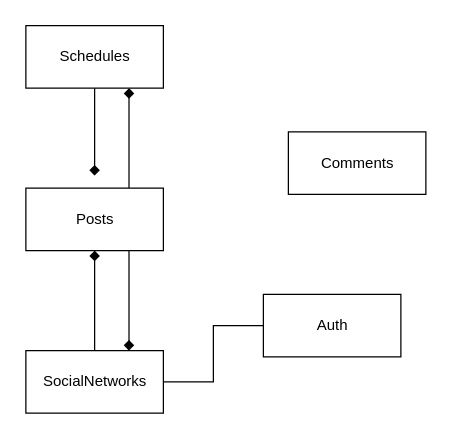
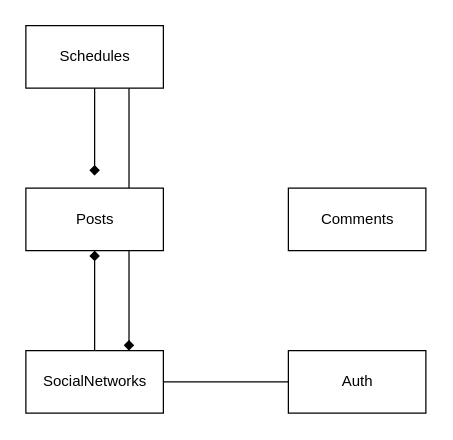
(129, 98) -> (129, 93)
(357, 163) -> (357, 219)
(332, 326) -> (357, 382)
